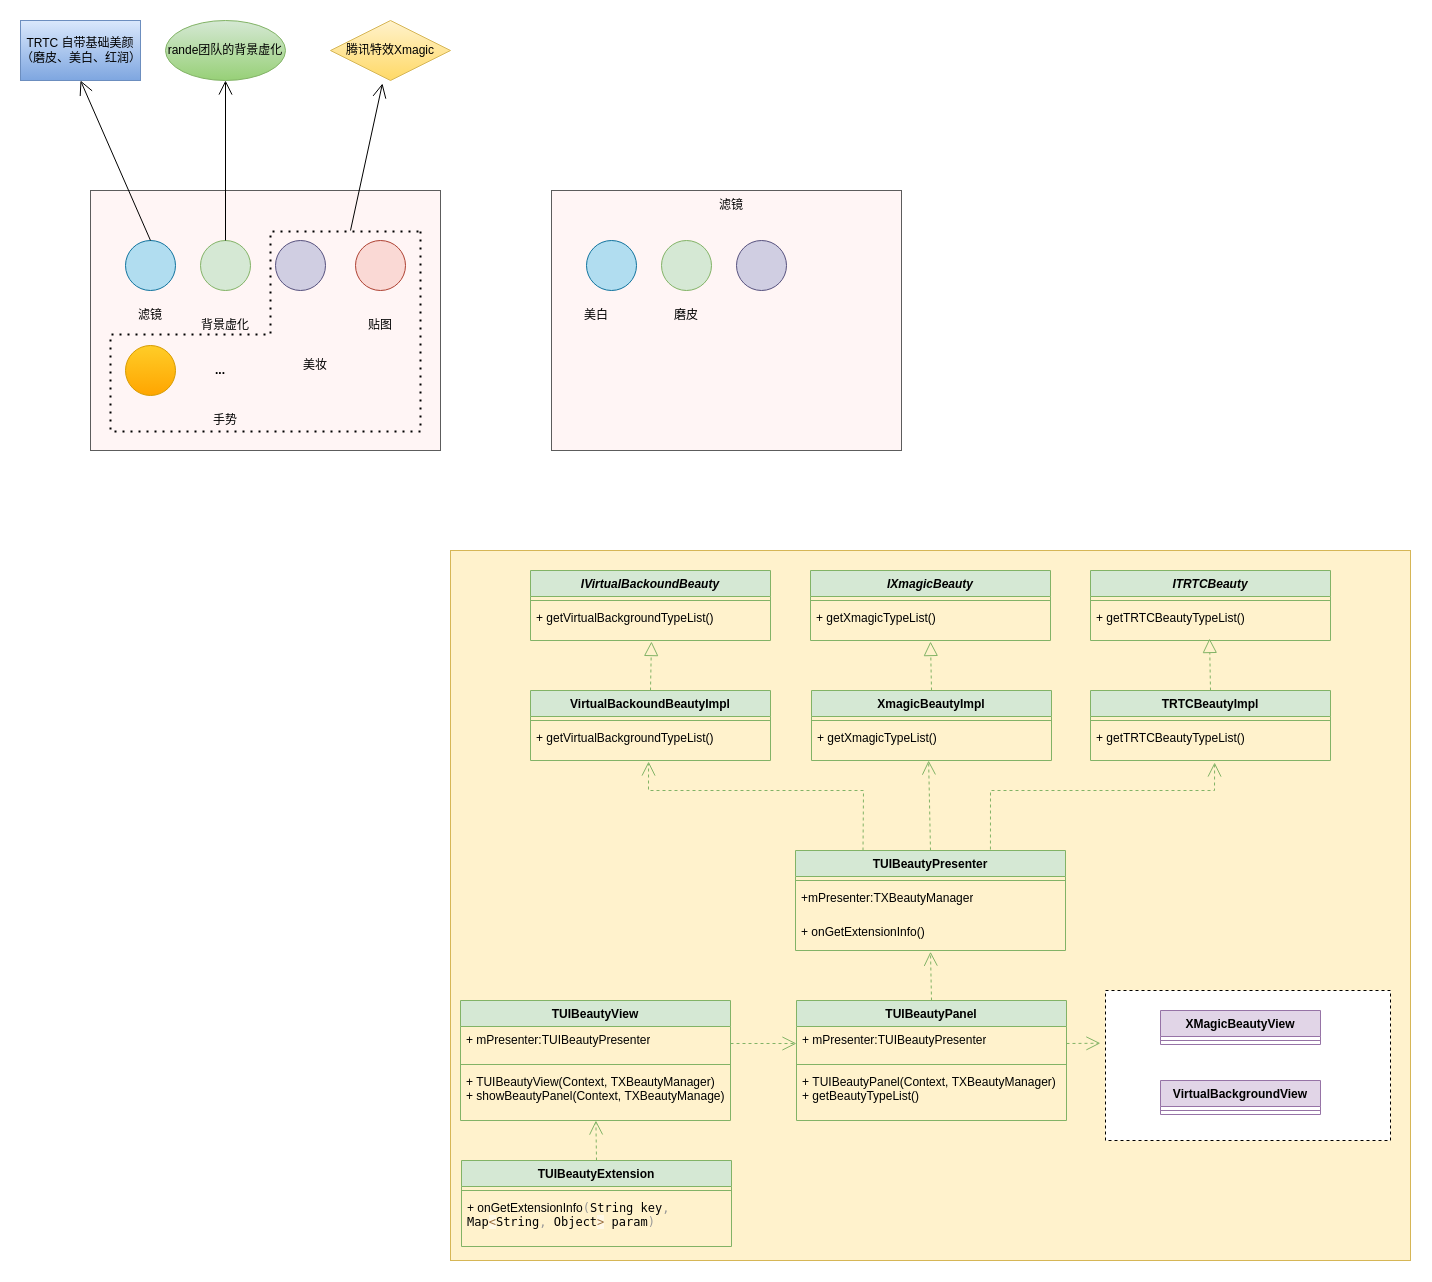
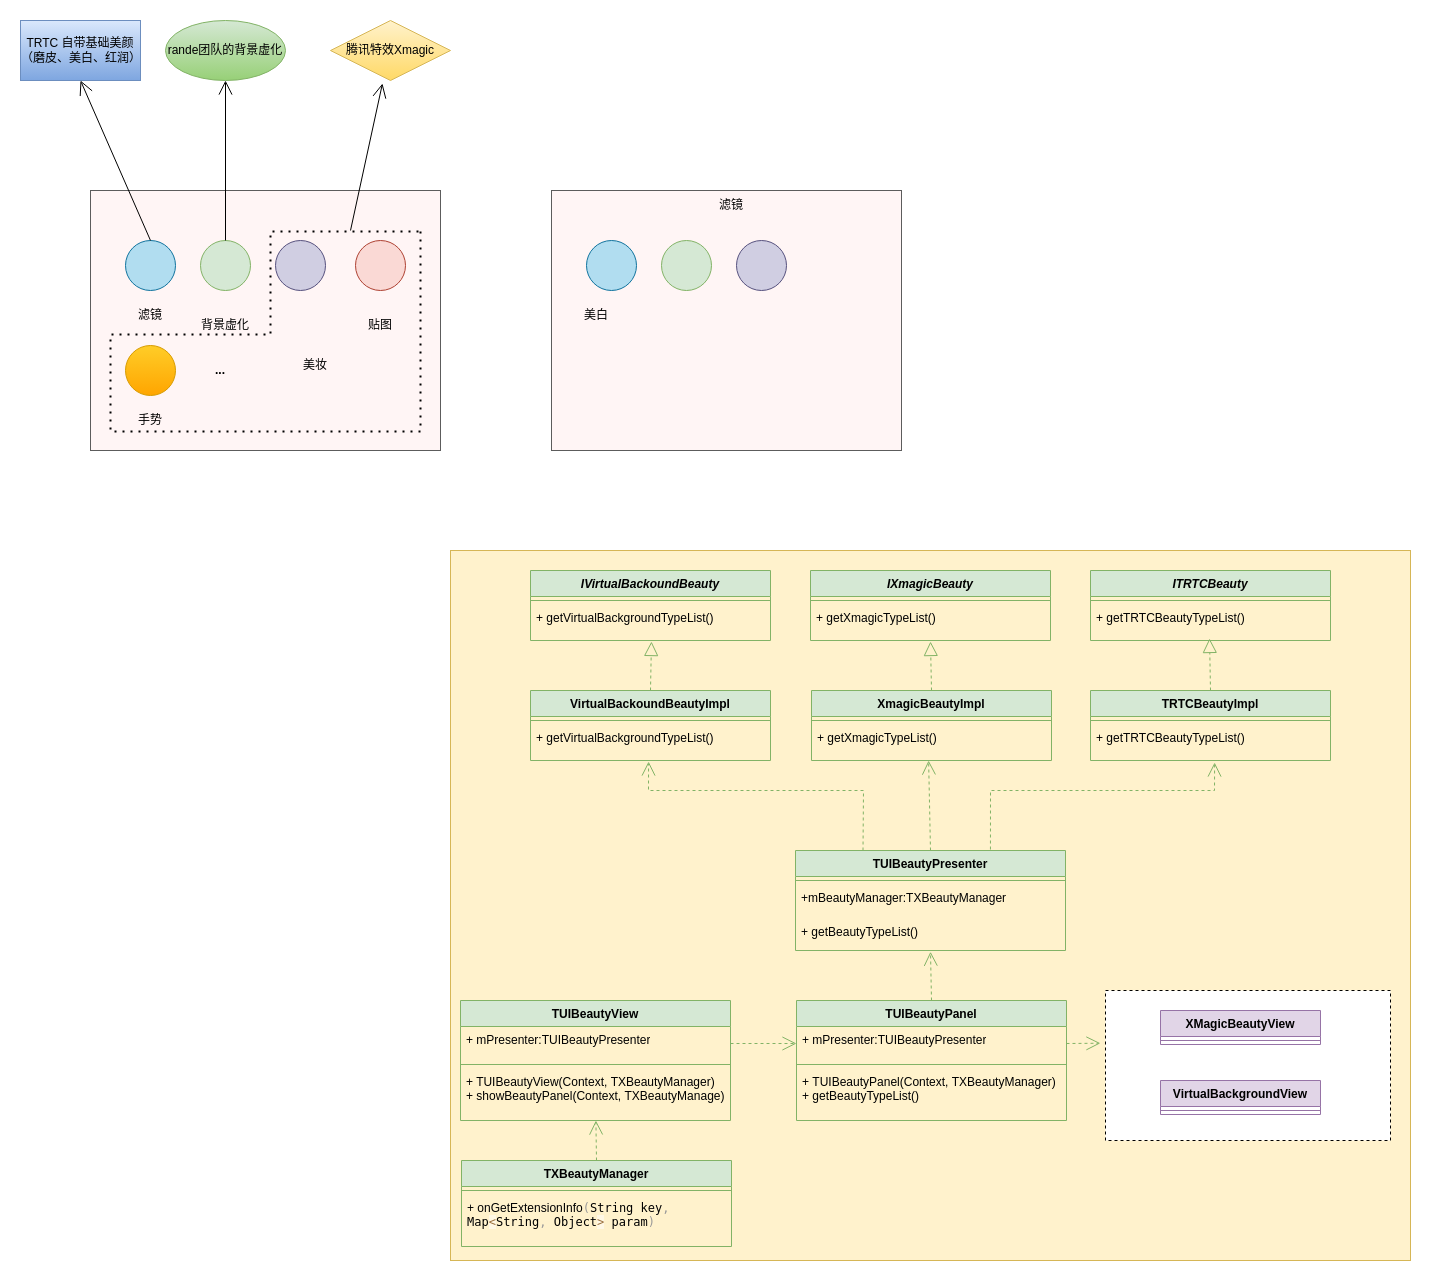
(687, 316) -> none
(226, 421) -> (151, 421)
(891, 899) -> (904, 899)
(872, 933) -> (869, 933)
(597, 1175) -> (597, 1175)
